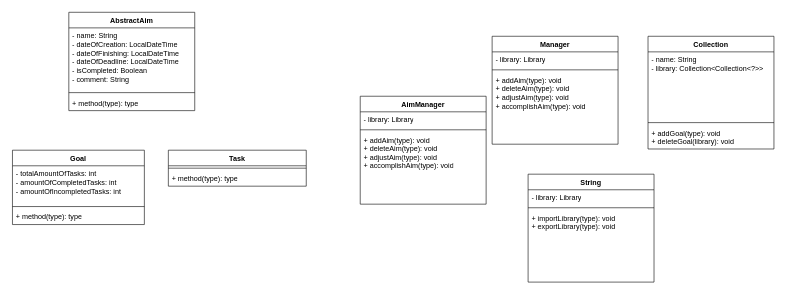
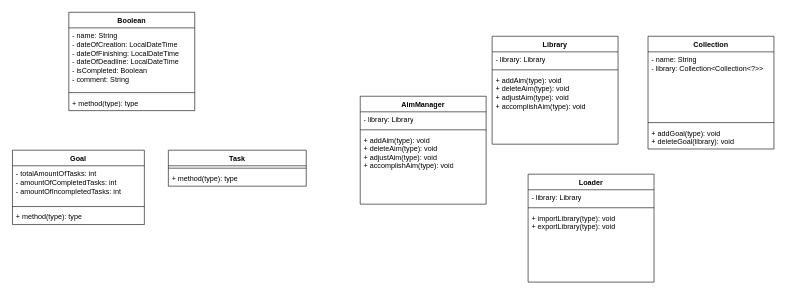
(132, 21) -> (132, 21)
(555, 45) -> (555, 45)
(591, 183) -> (591, 183)
